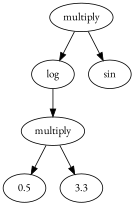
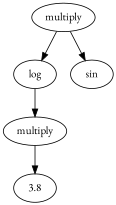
(24, 188) -> none
(81, 188) -> (35, 188)
